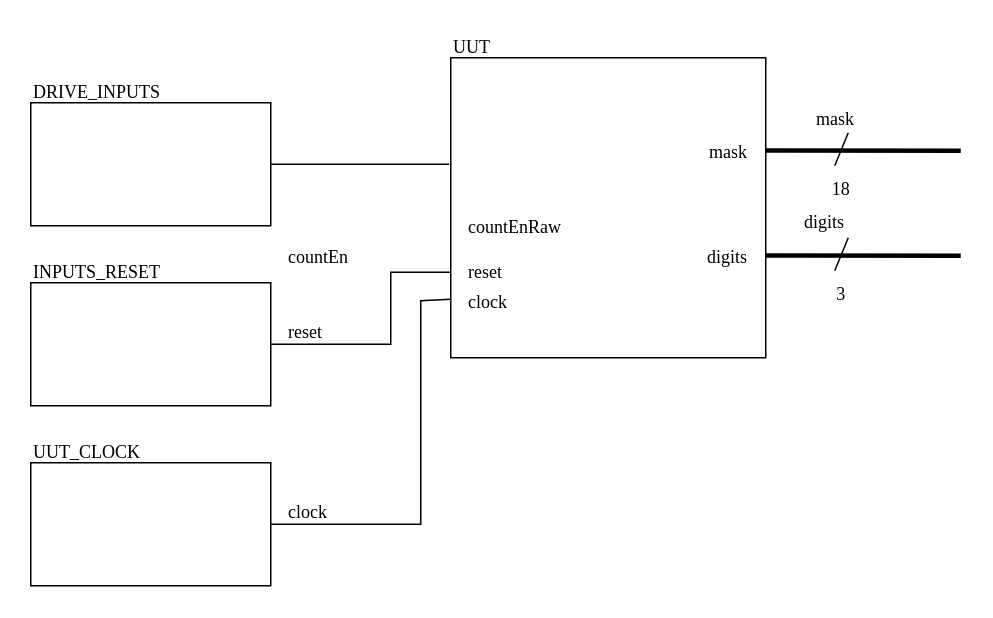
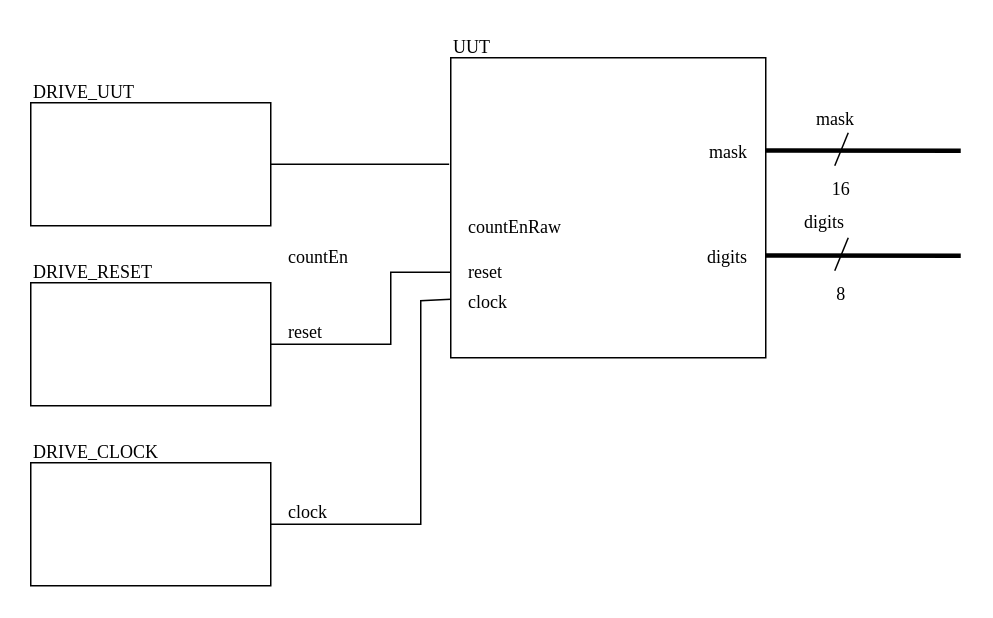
(94, 90) -> (79, 90)
(842, 188) -> (842, 188)
(94, 270) -> (89, 270)
(842, 293) -> (842, 293)
(79, 450) -> (89, 450)
